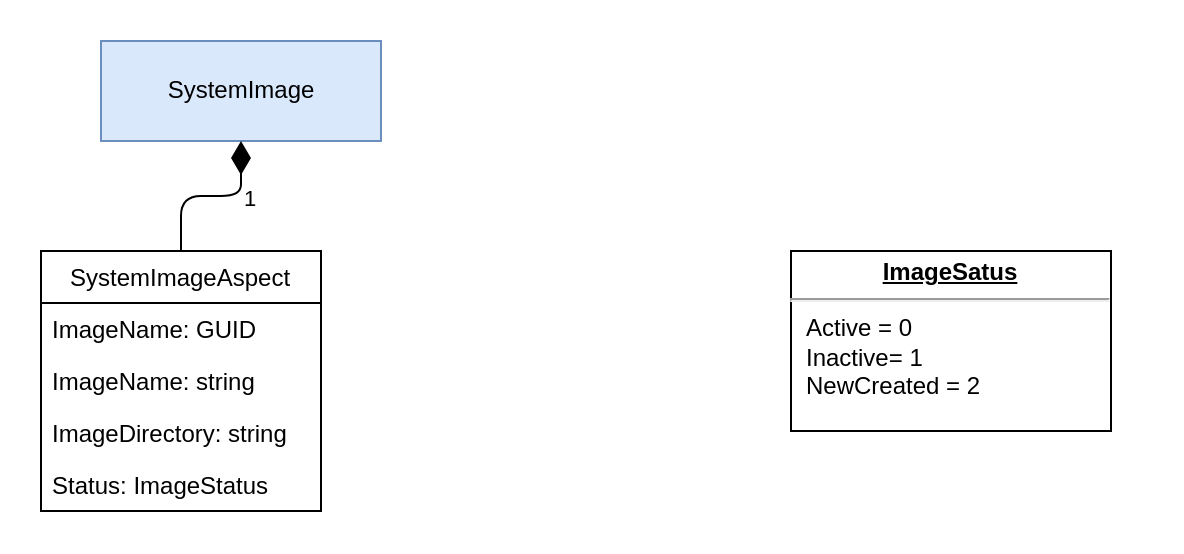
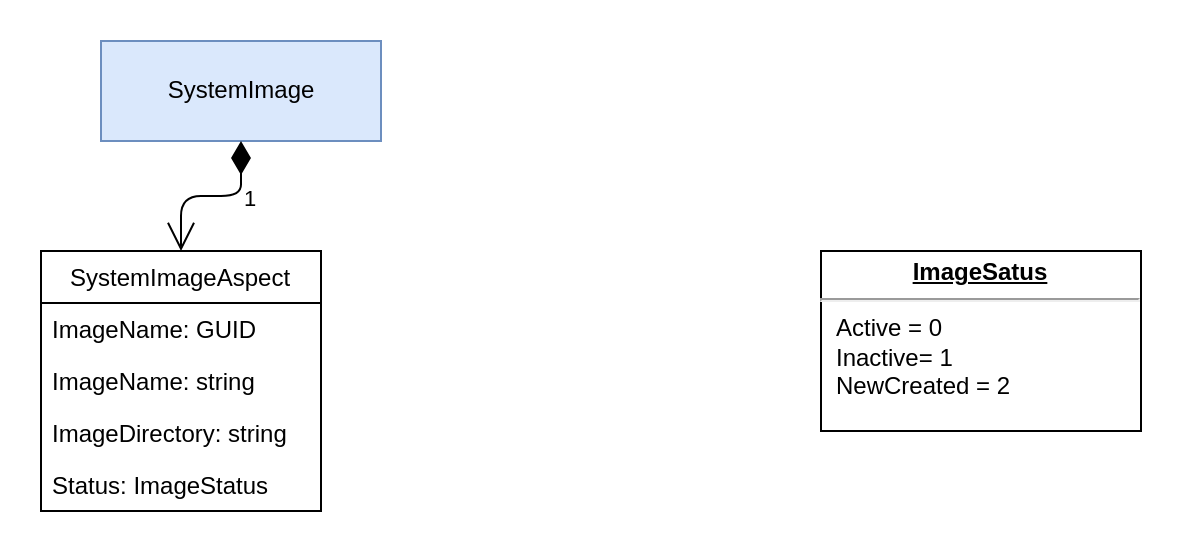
(181, 243) -> (181, 242)
(951, 341) -> (981, 341)
